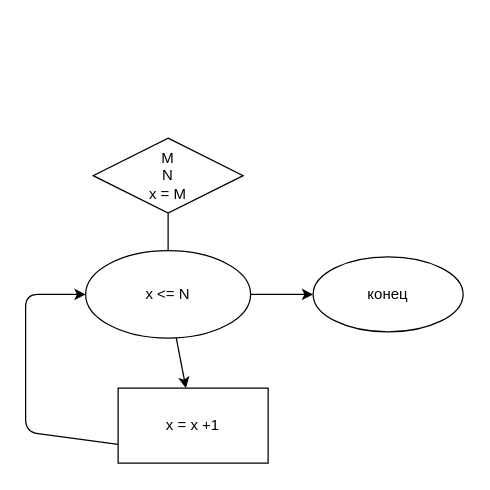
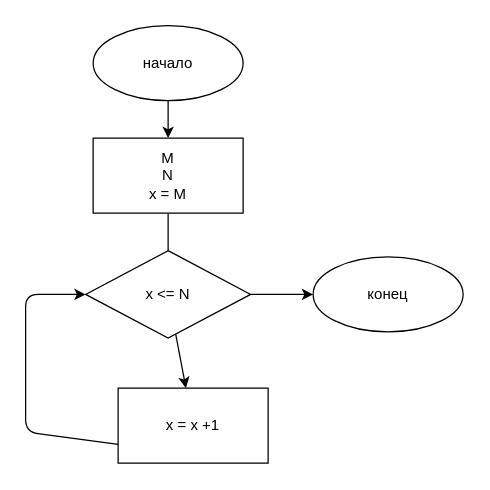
none -> (168, 63)
none -> (168, 115)
(168, 176) -> (168, 176)
(168, 294) -> (168, 294)
